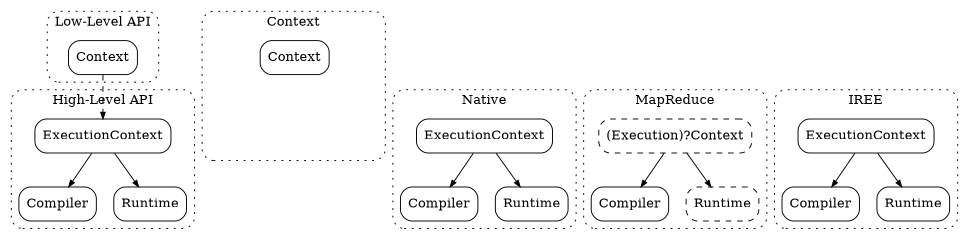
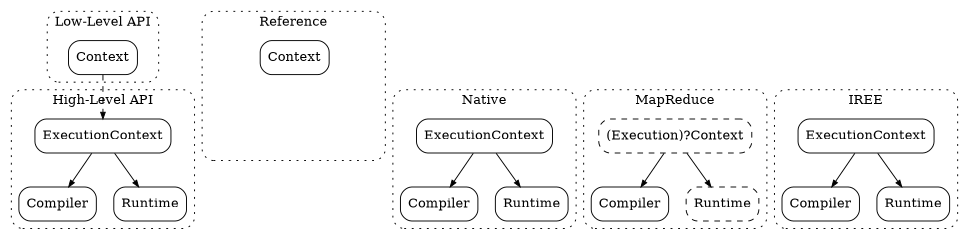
(294, 22) -> (294, 22)
